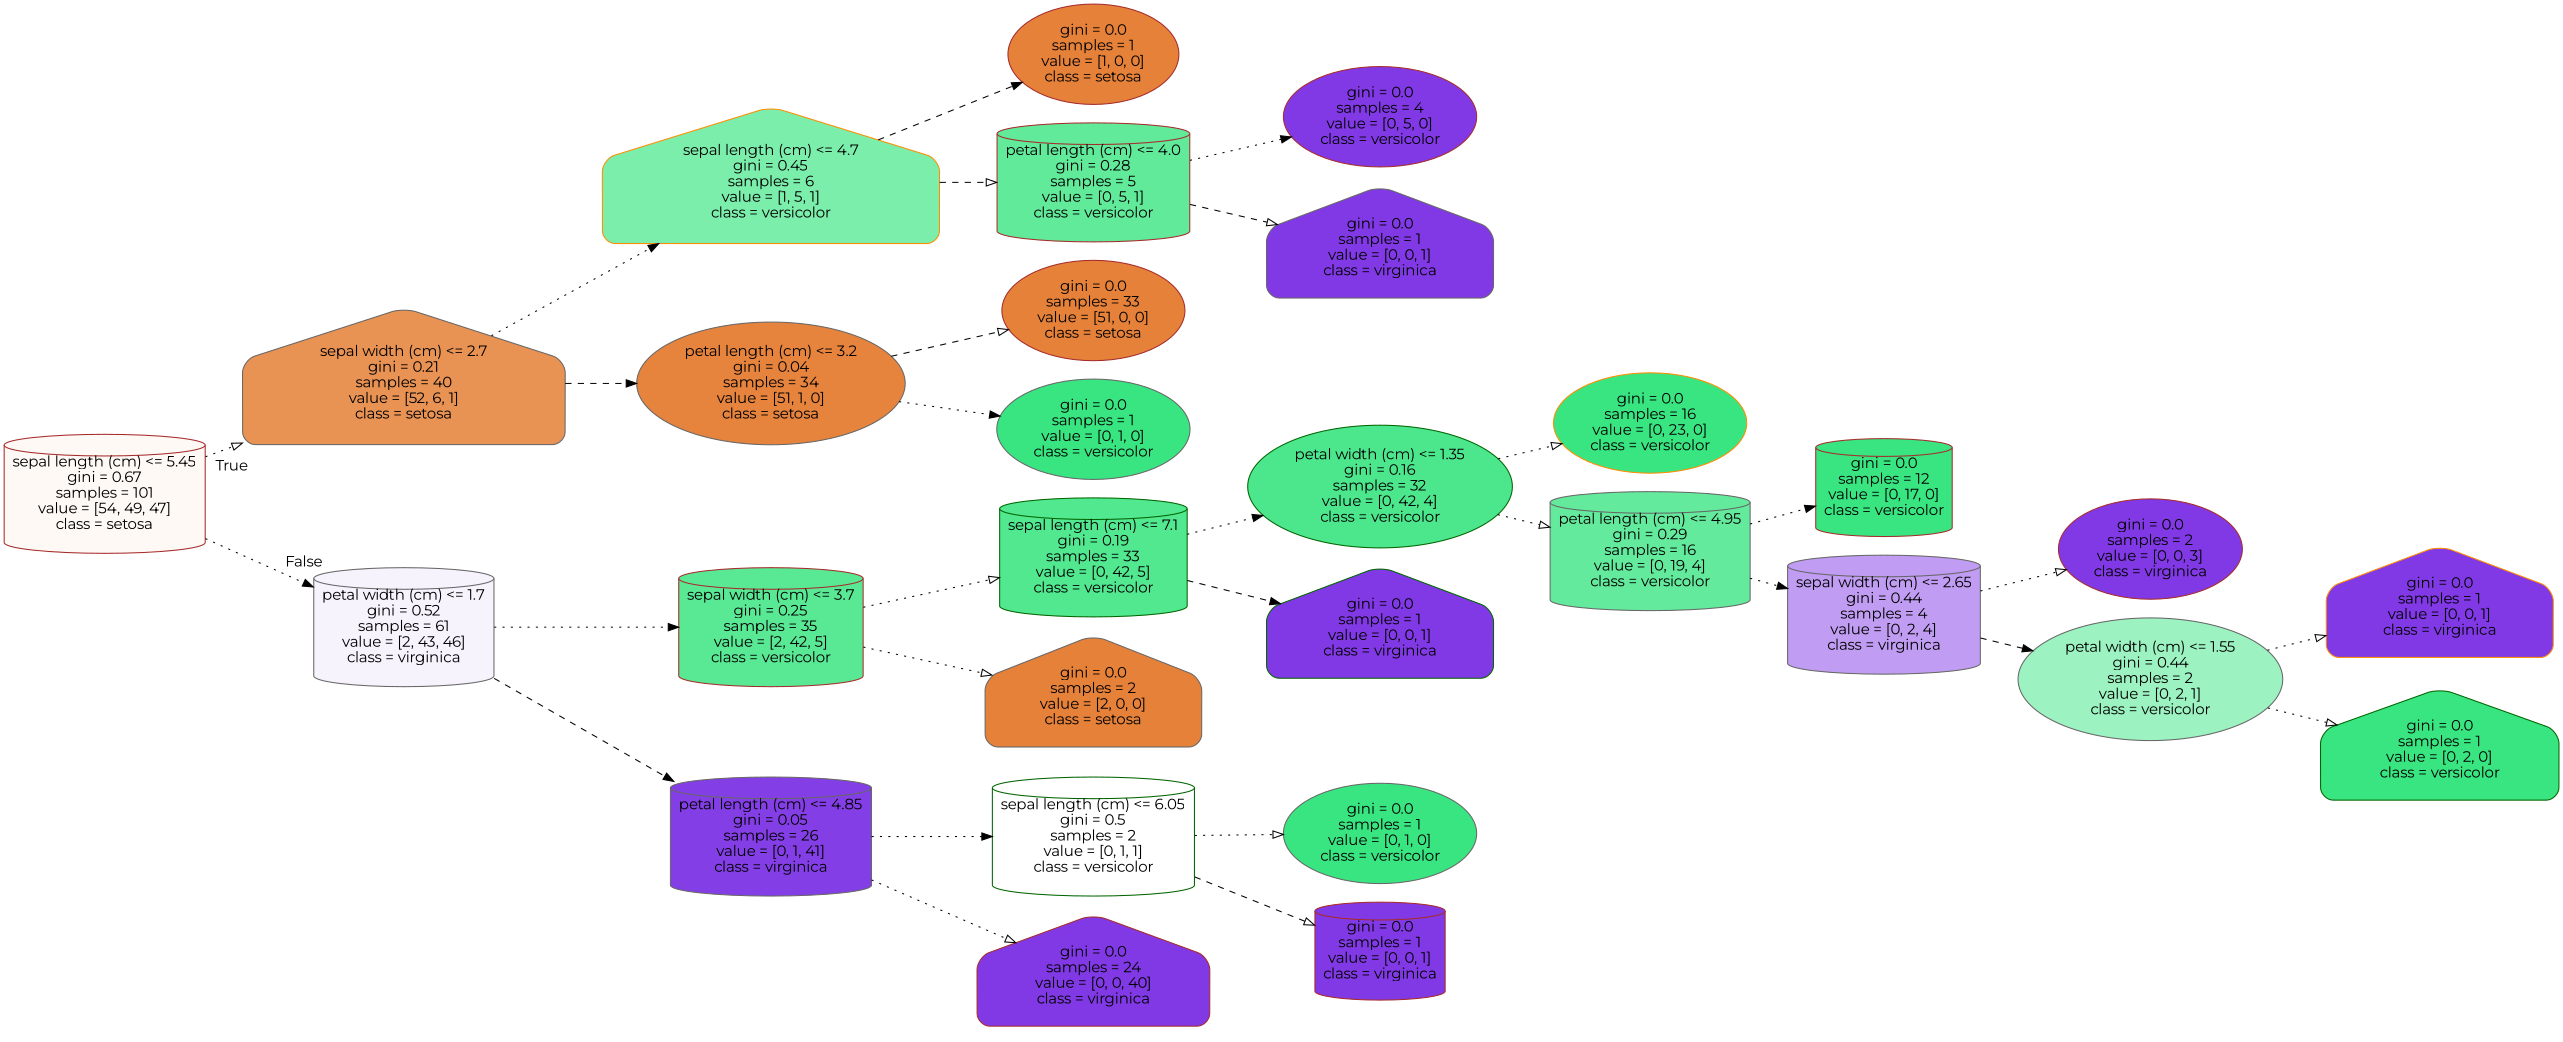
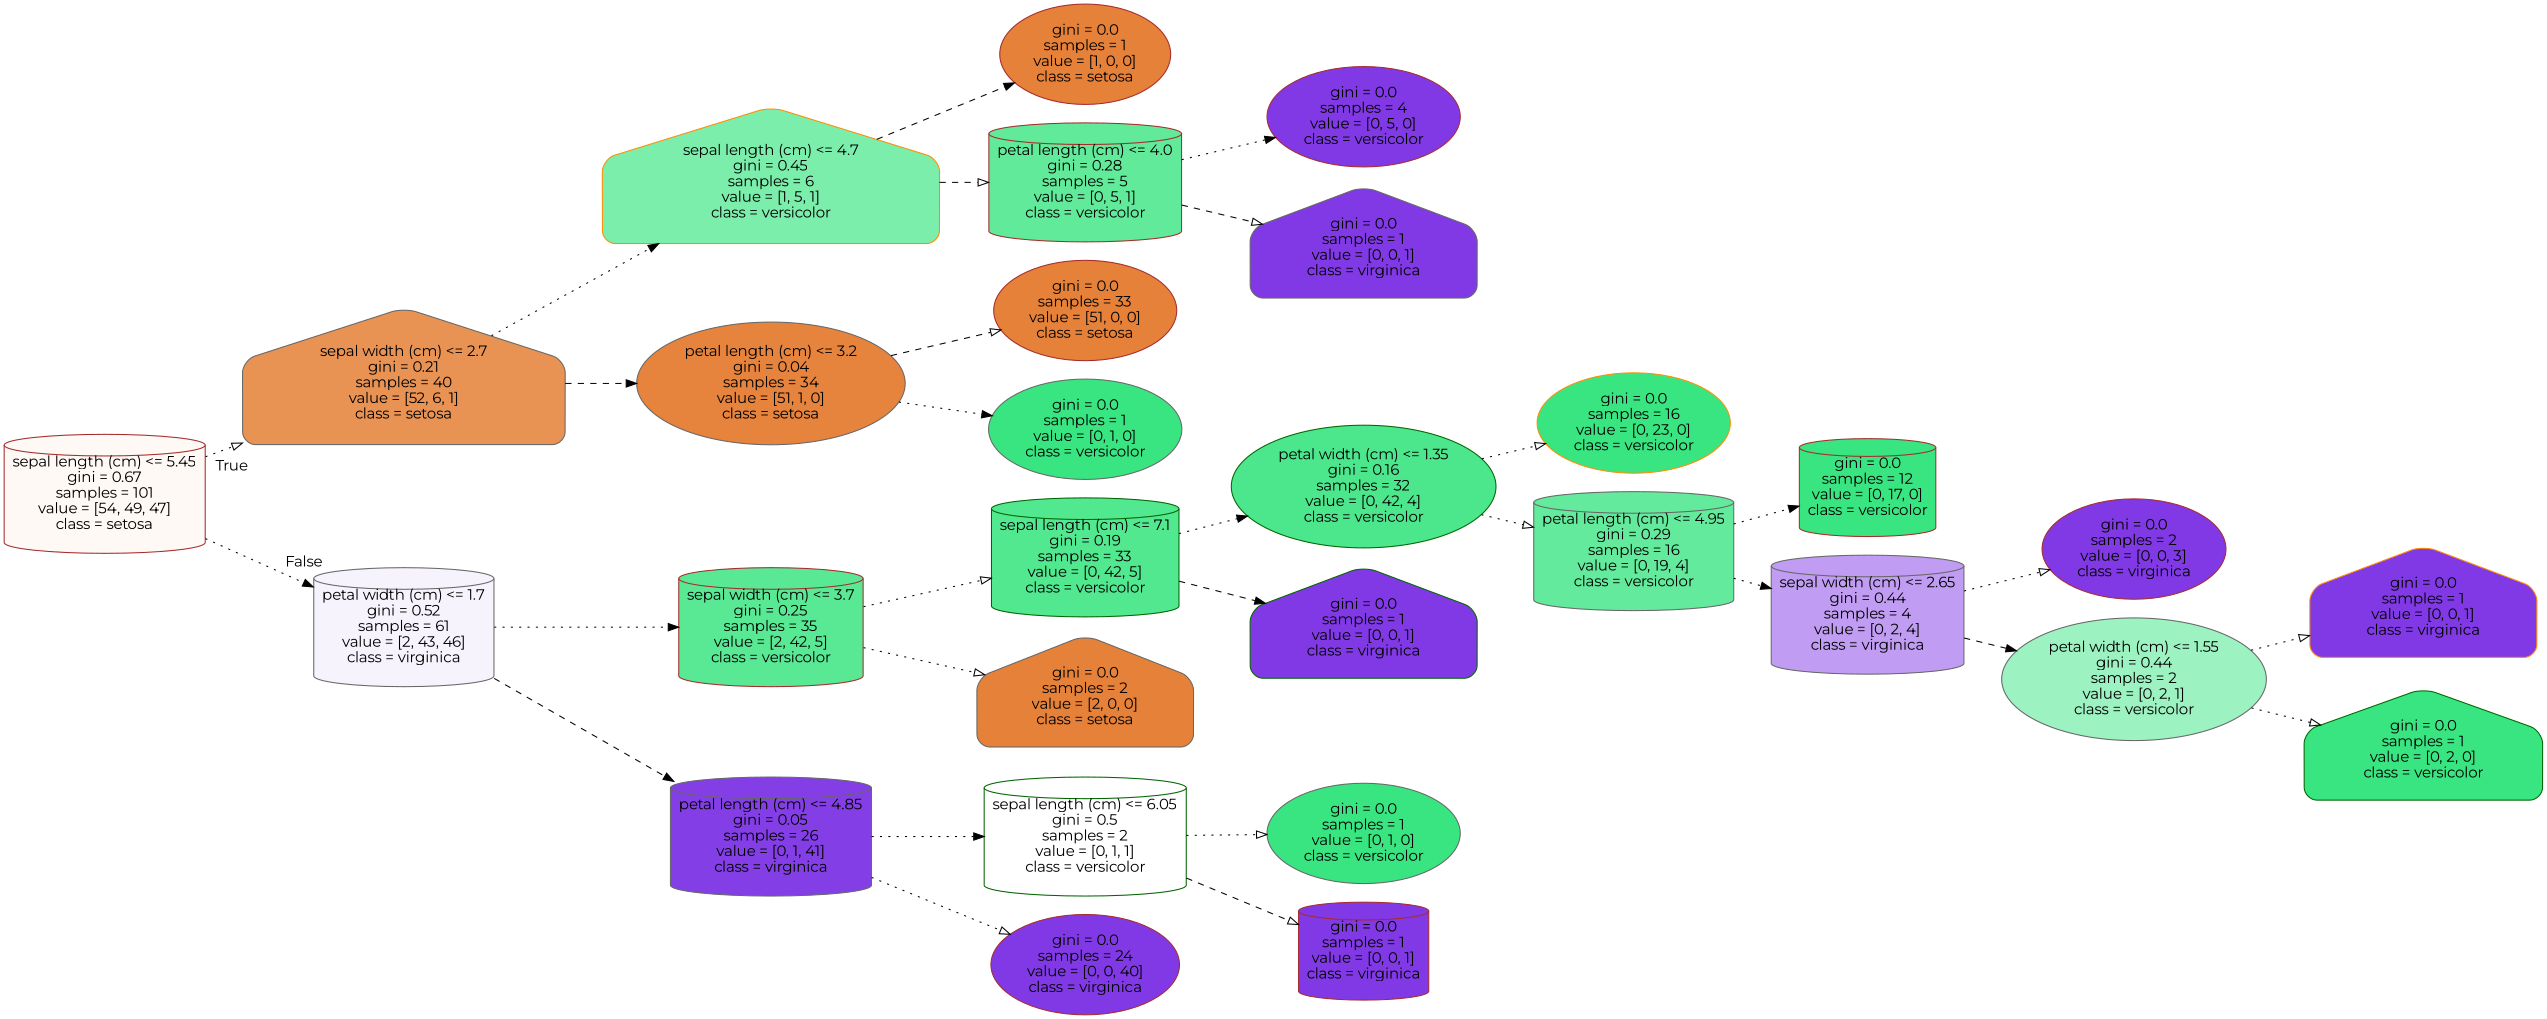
(1093, 976) -> (1085, 965)
